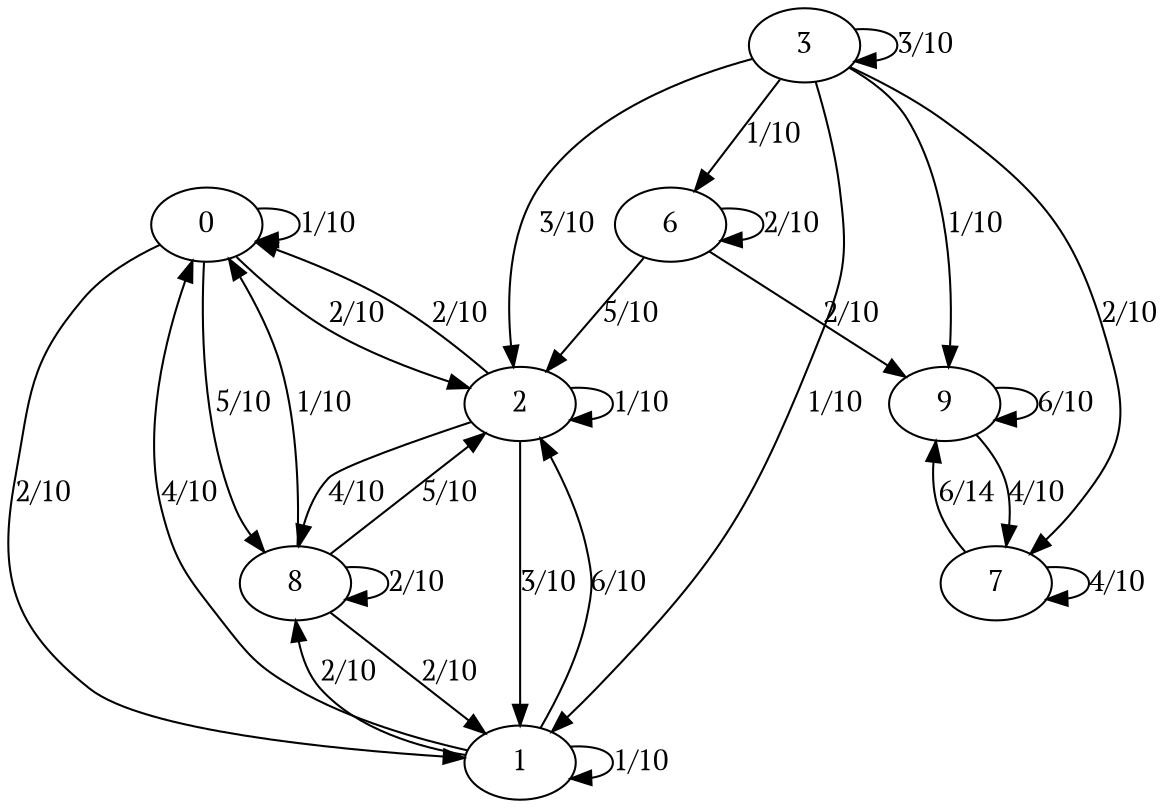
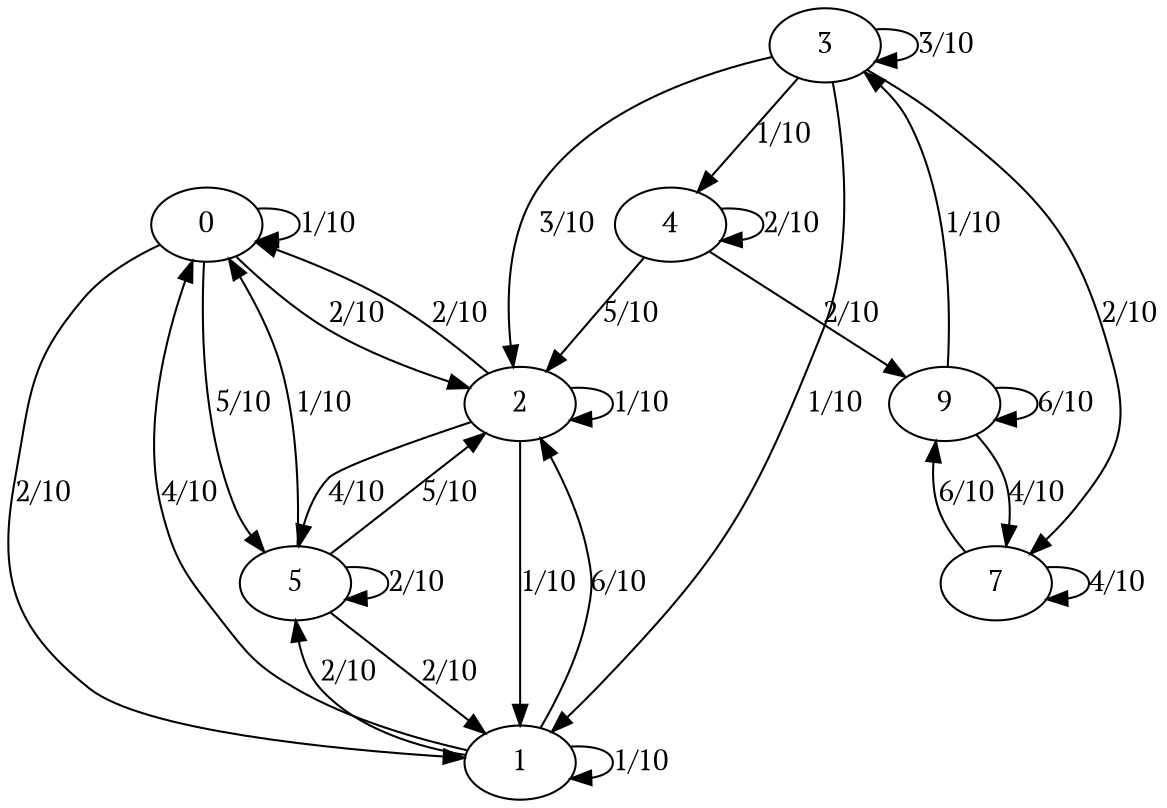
(936, 191) -> (940, 219)
(671, 225) -> (671, 225)
(967, 494) -> (967, 494)
(295, 583) -> (295, 583)
(549, 583) -> (549, 583)
